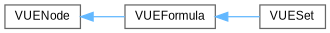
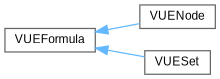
(109, 17) -> (124, 27)
